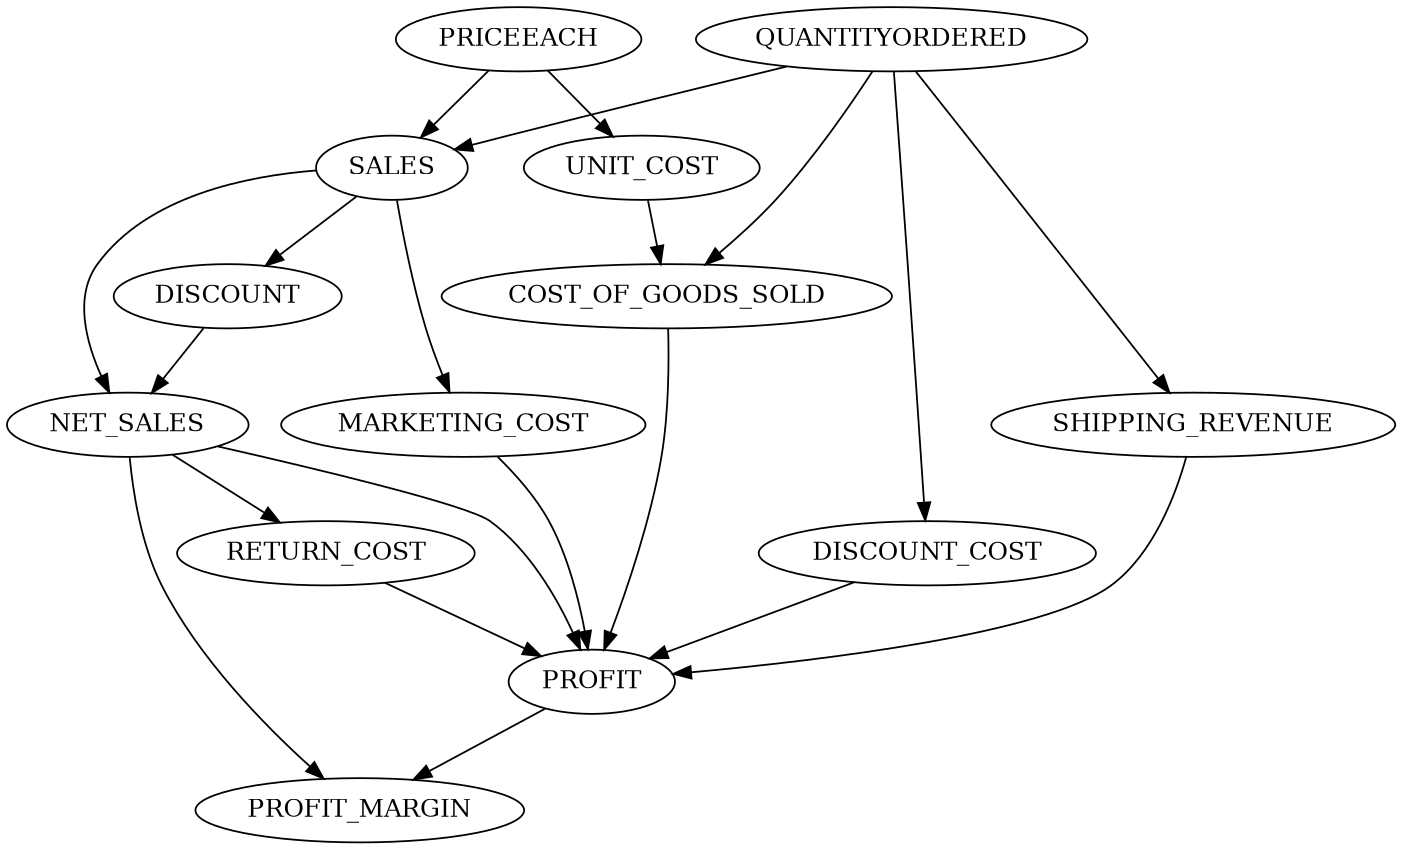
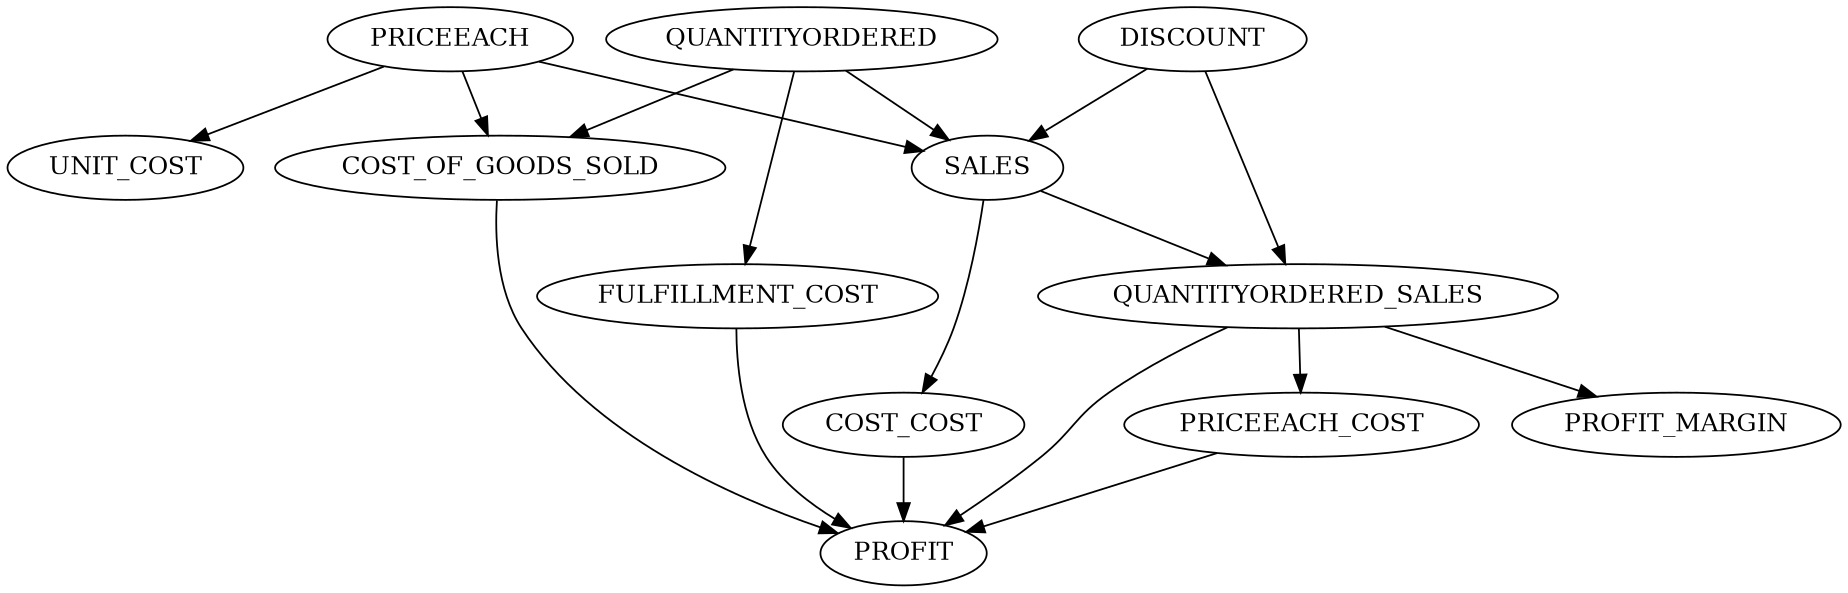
(653, 223) -> (472, 95)
(318, 226) -> (1096, 100)
(128, 425) -> (1298, 296)
(463, 425) -> (904, 425)
(1193, 425) -> none
(326, 553) -> (1302, 425)
(927, 553) -> (738, 296)
(487, 740) -> none
